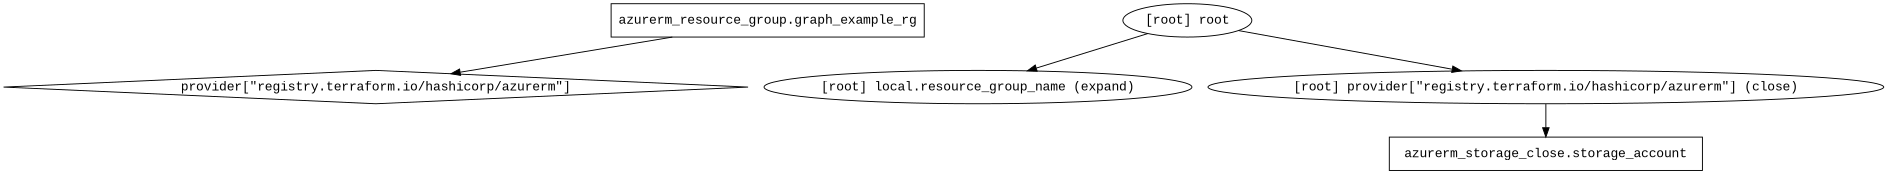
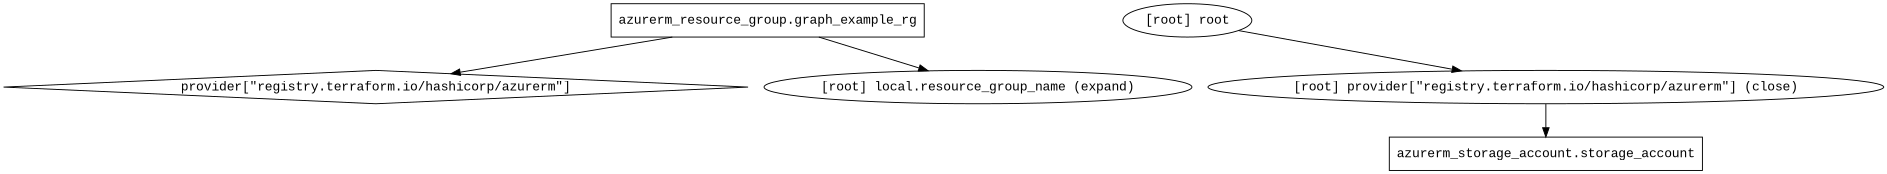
(1092, 51) -> (869, 53)
(1546, 154) -> (1546, 154)
